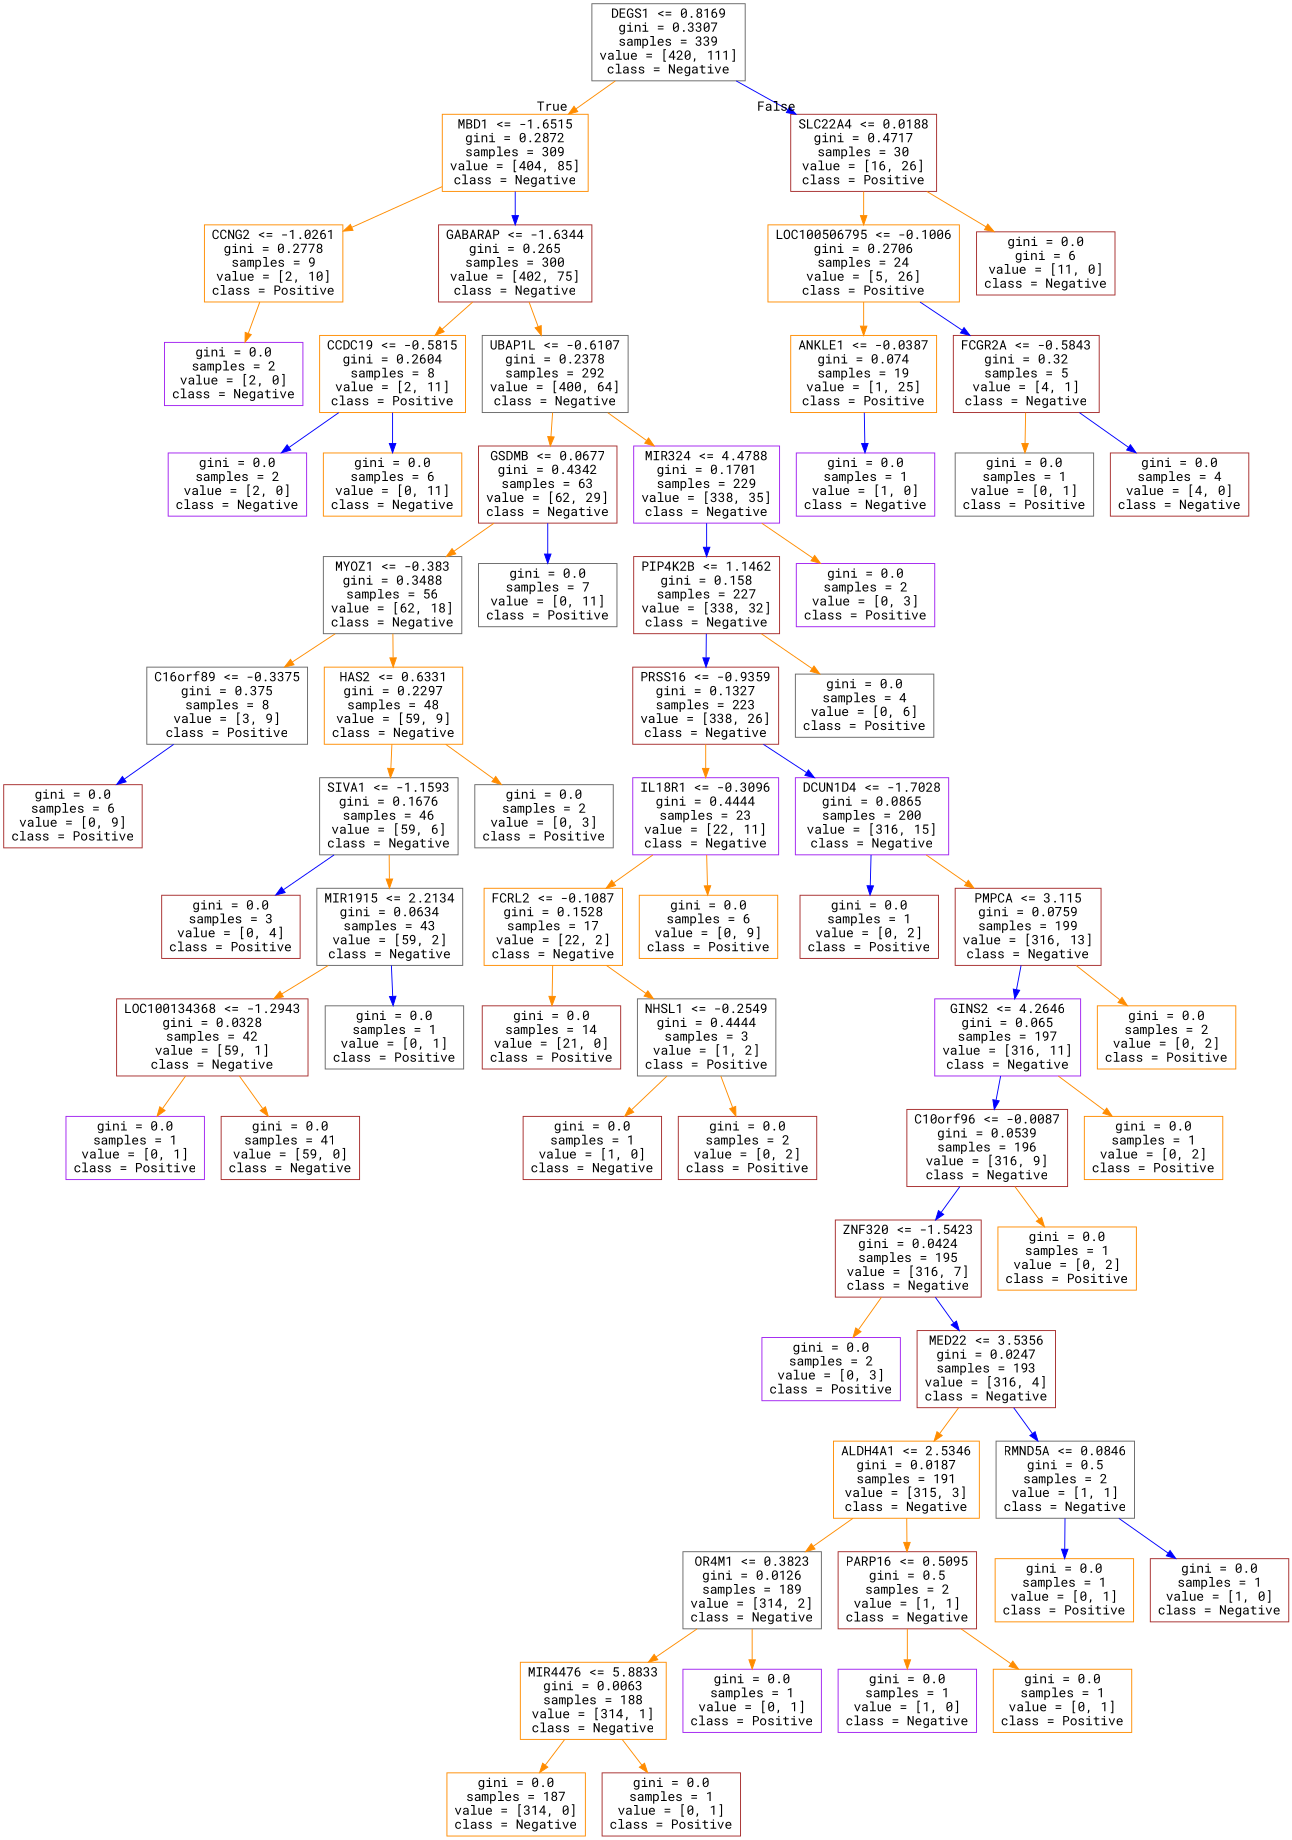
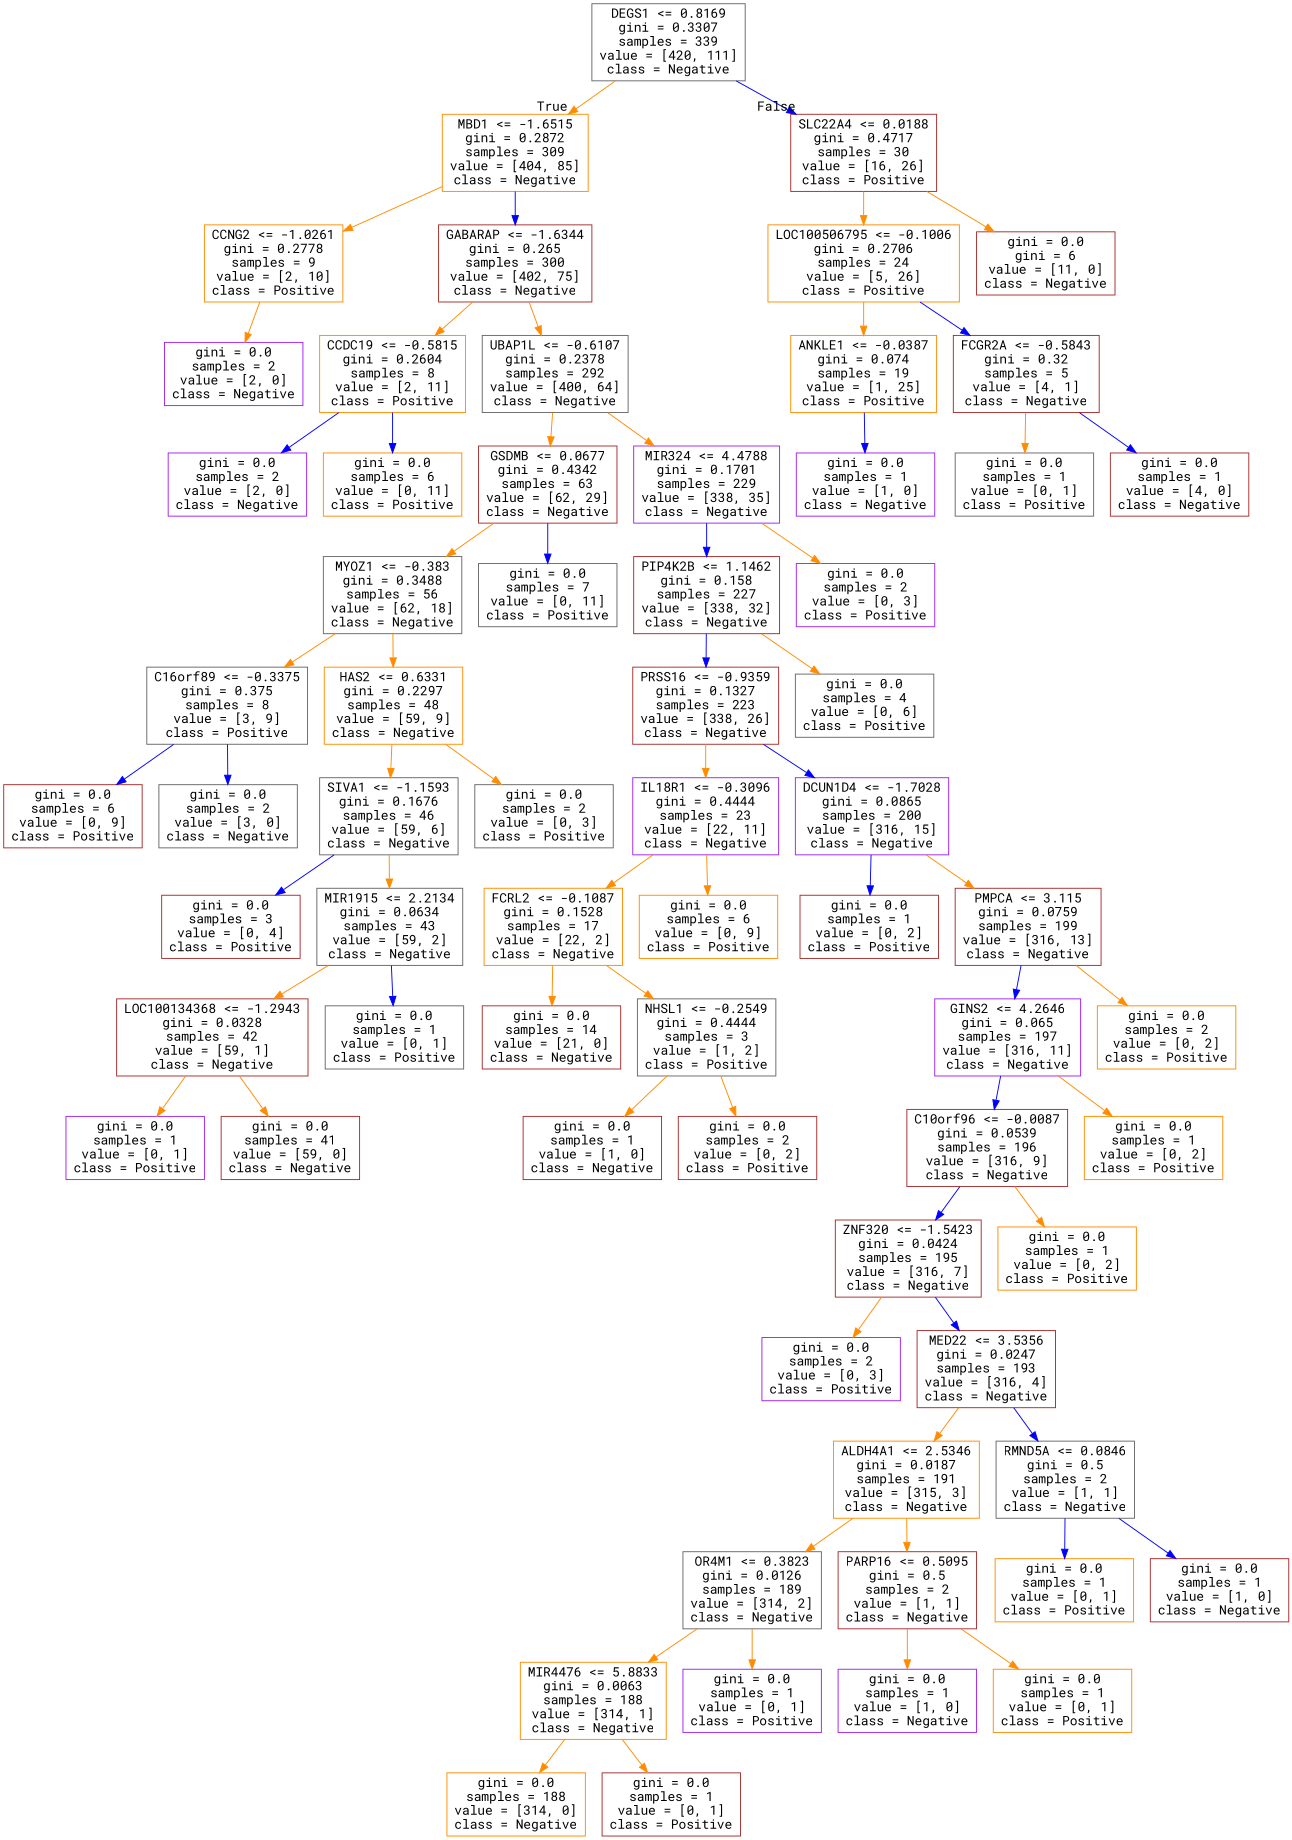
(393, 485) -> (393, 485)
(1180, 485) -> (1180, 485)
none -> (228, 816)
(551, 1037) -> (551, 1037)
(516, 1804) -> (516, 1804)
